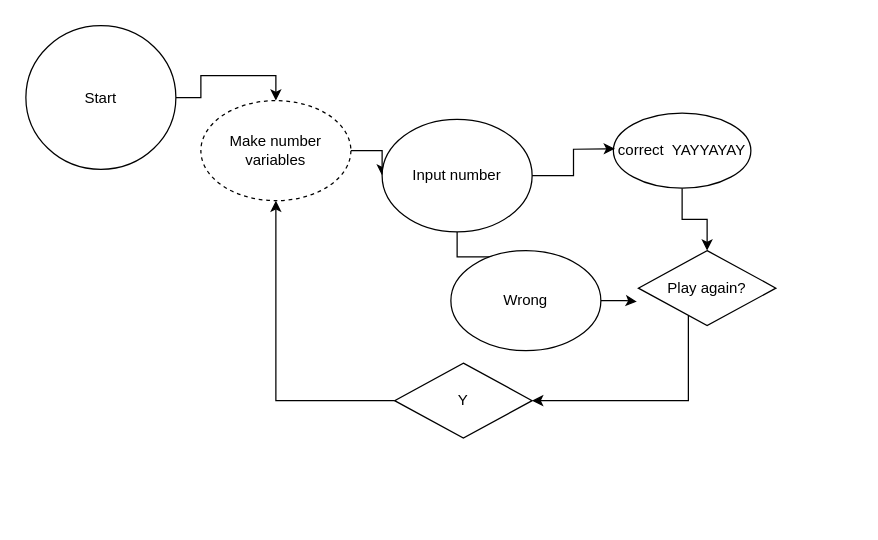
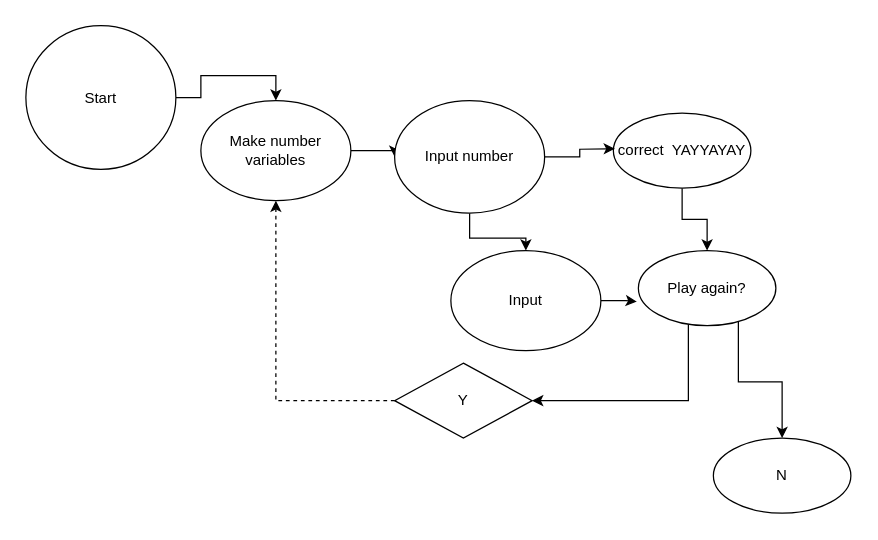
(276, 151) -> (276, 151)
(457, 176) -> (469, 157)
(707, 288) -> (707, 288)
(526, 301) -> (526, 301)
(276, 364) -> (276, 364)
none -> (753, 382)
none -> (782, 476)
